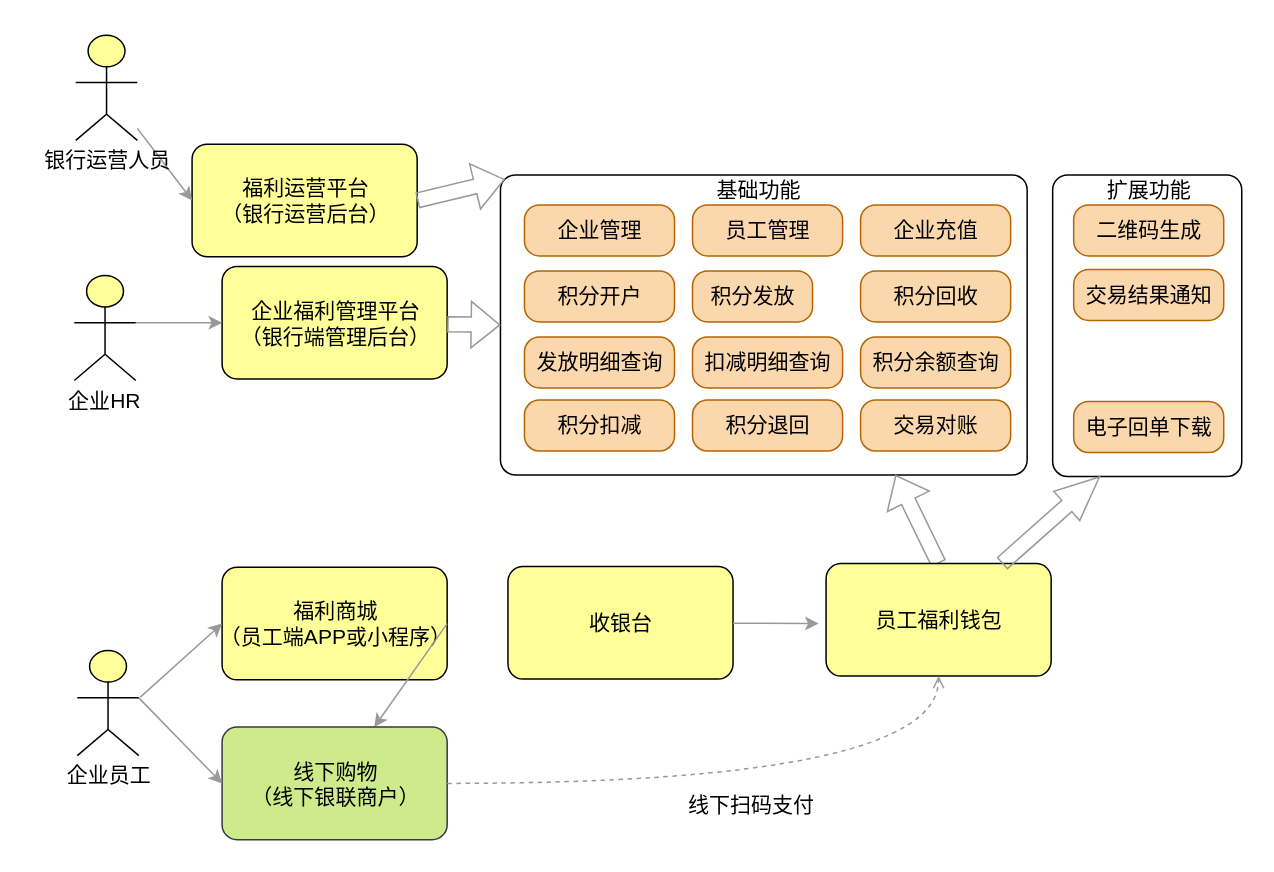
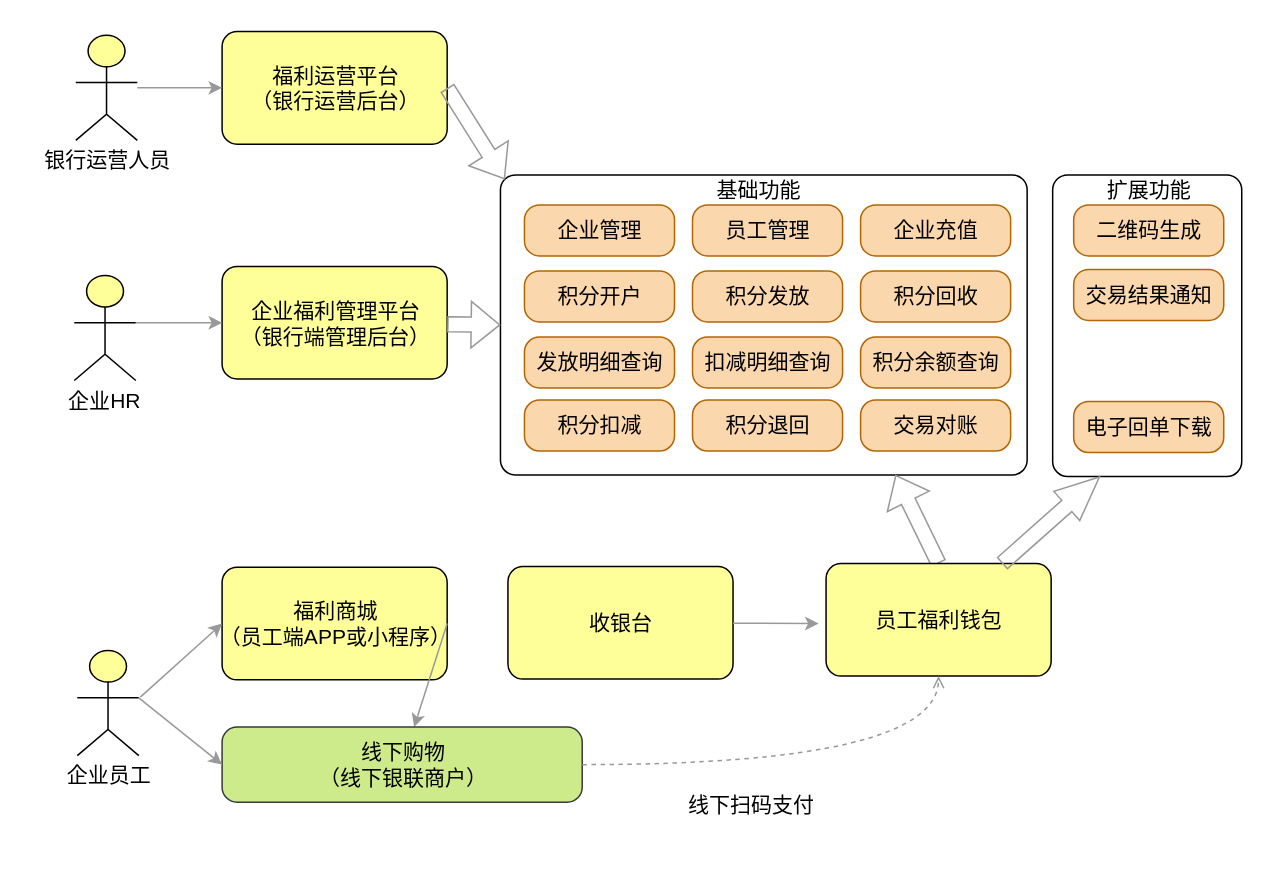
(305, 200) -> (335, 88)
(752, 296) -> (767, 296)
(335, 783) -> (402, 764)
